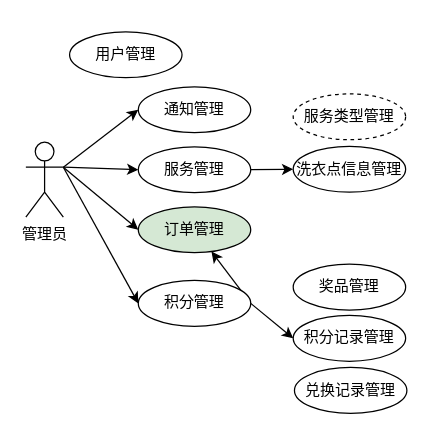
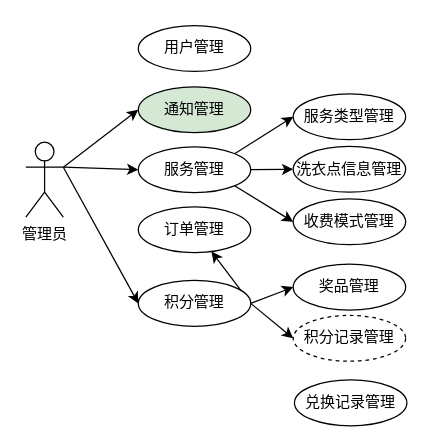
(126, 55) -> (194, 49)
(194, 110) -> (194, 110)
(349, 117) -> (349, 117)
none -> (260, 138)
(100, 198) -> none
none -> (260, 202)
none -> (349, 222)
(194, 230) -> (194, 230)
none -> (269, 297)
(349, 339) -> (349, 339)
(351, 391) -> (351, 403)
